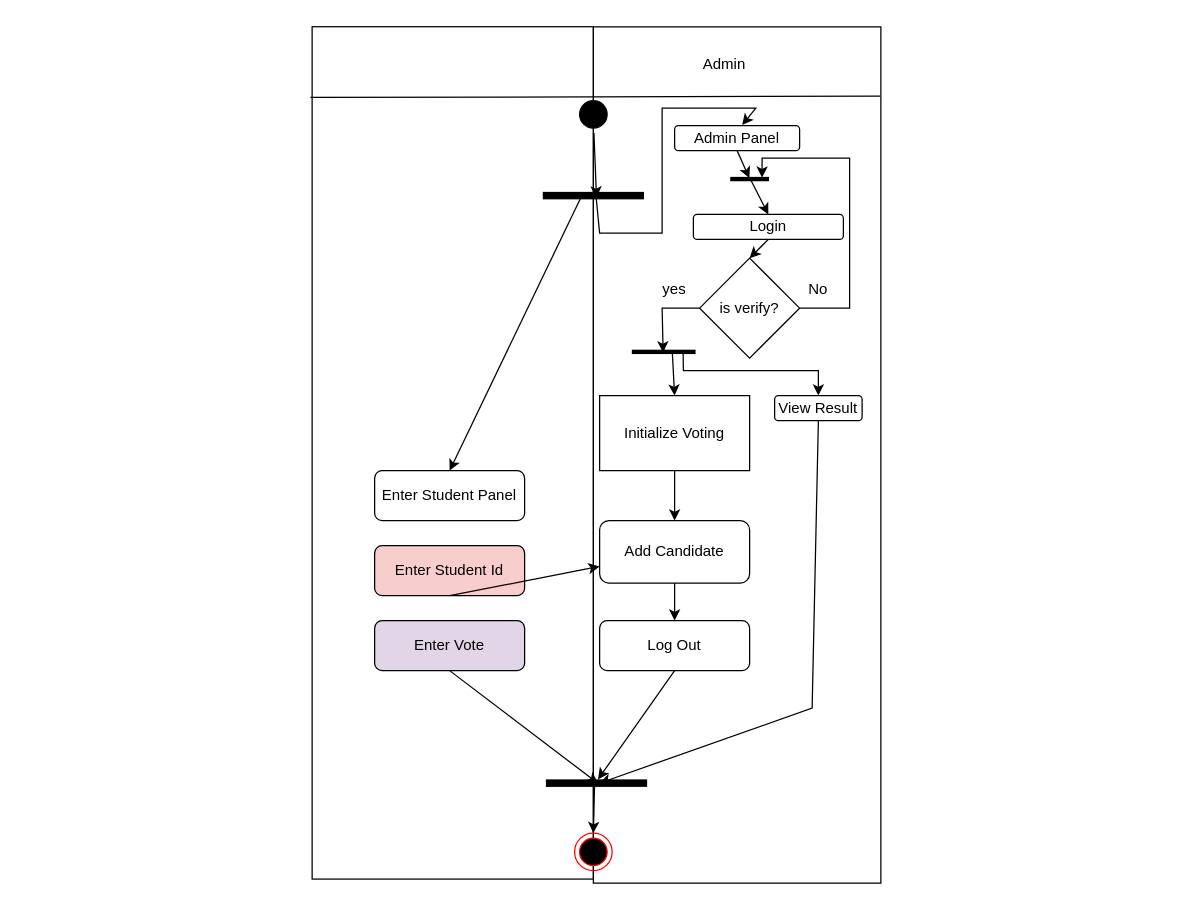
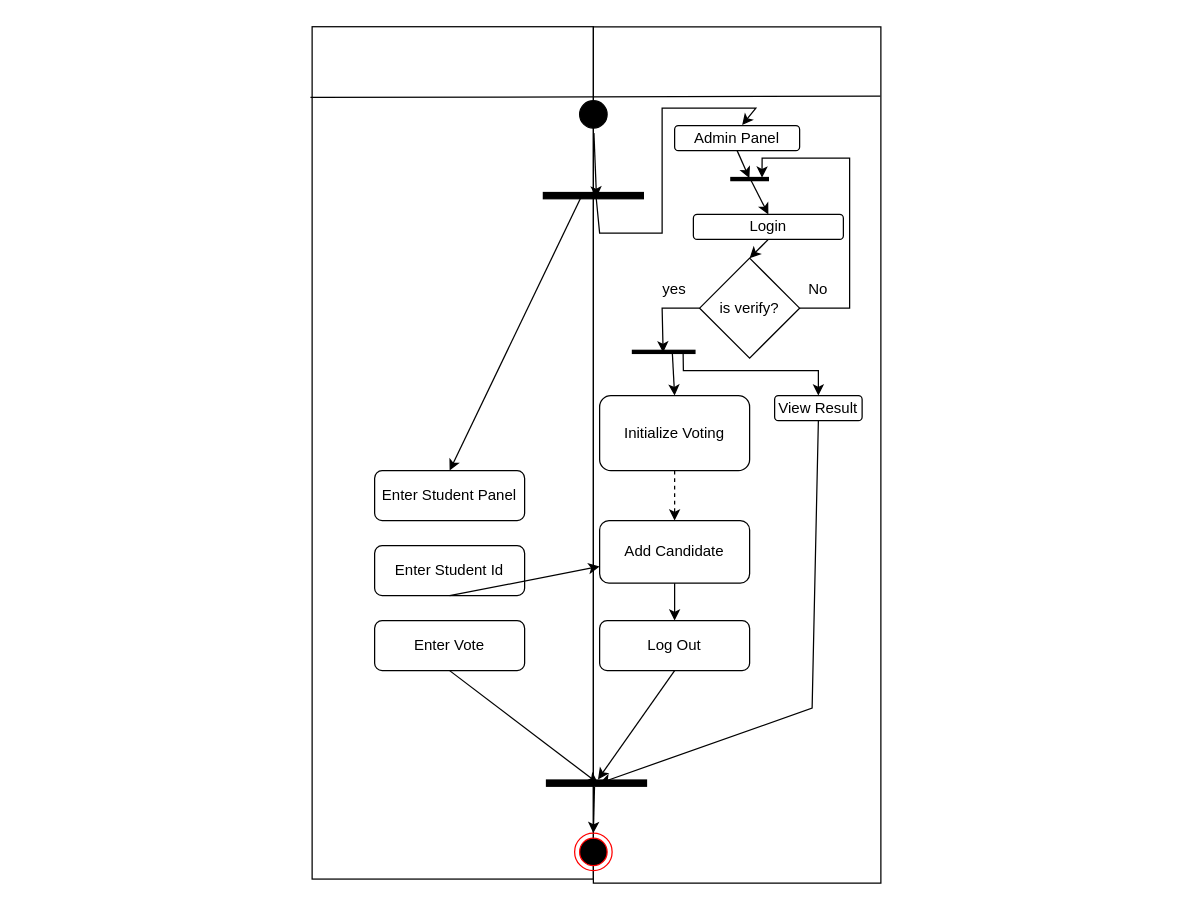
(724, 64) -> none
(674, 433) -> (674, 433)
(674, 491) -> (674, 491)
(449, 571) -> (449, 571)
(449, 646) -> (449, 646)
